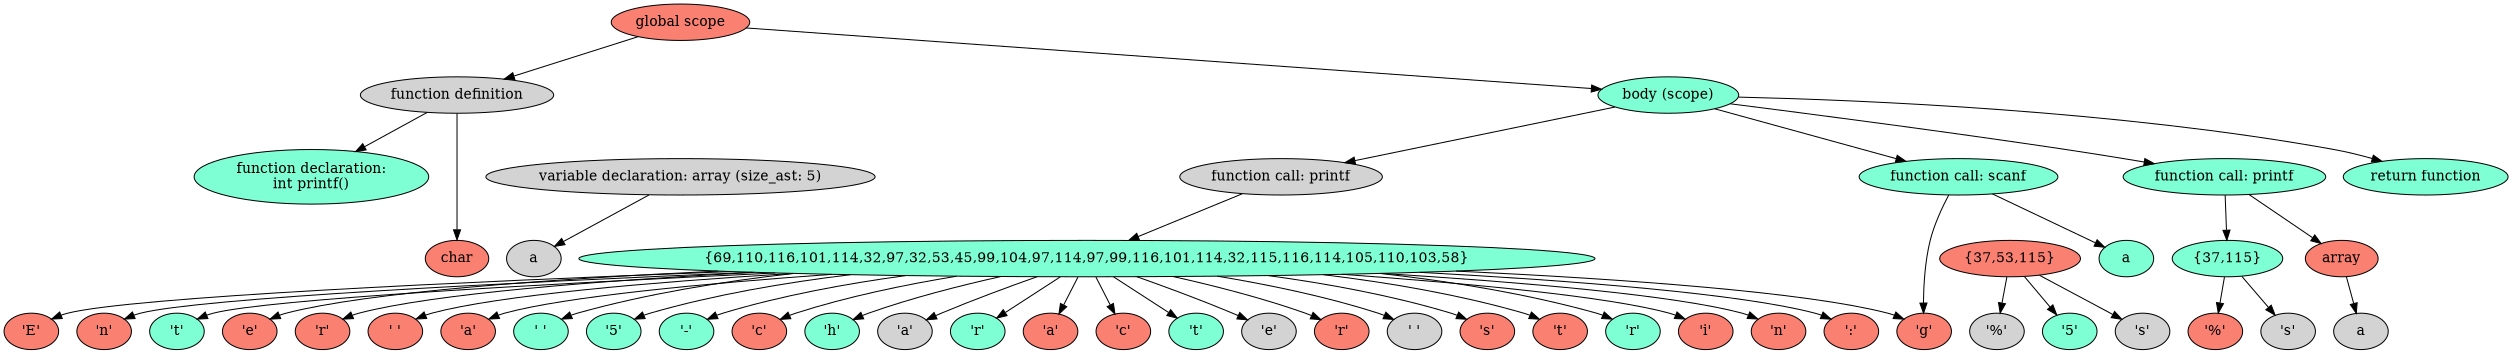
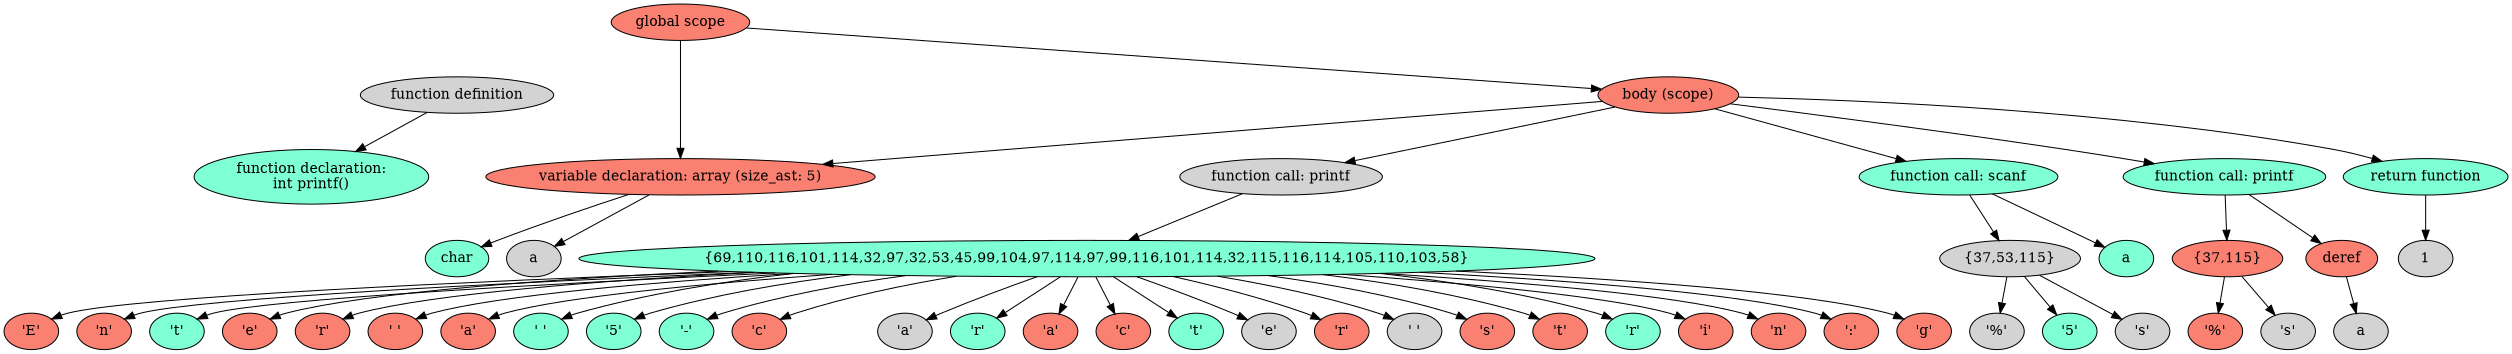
(576, 56) -> (680, 94)
(1668, 95) -> (1668, 95)
none -> (1218, 132)
(457, 171) -> (559, 218)
(680, 177) -> (680, 177)
(1929, 247) -> (1982, 214)
(457, 259) -> (457, 259)
(2010, 259) -> (2010, 259)
(2227, 259) -> (2227, 259)
(2342, 259) -> (2342, 259)
none -> (2426, 259)
(832, 331) -> none
